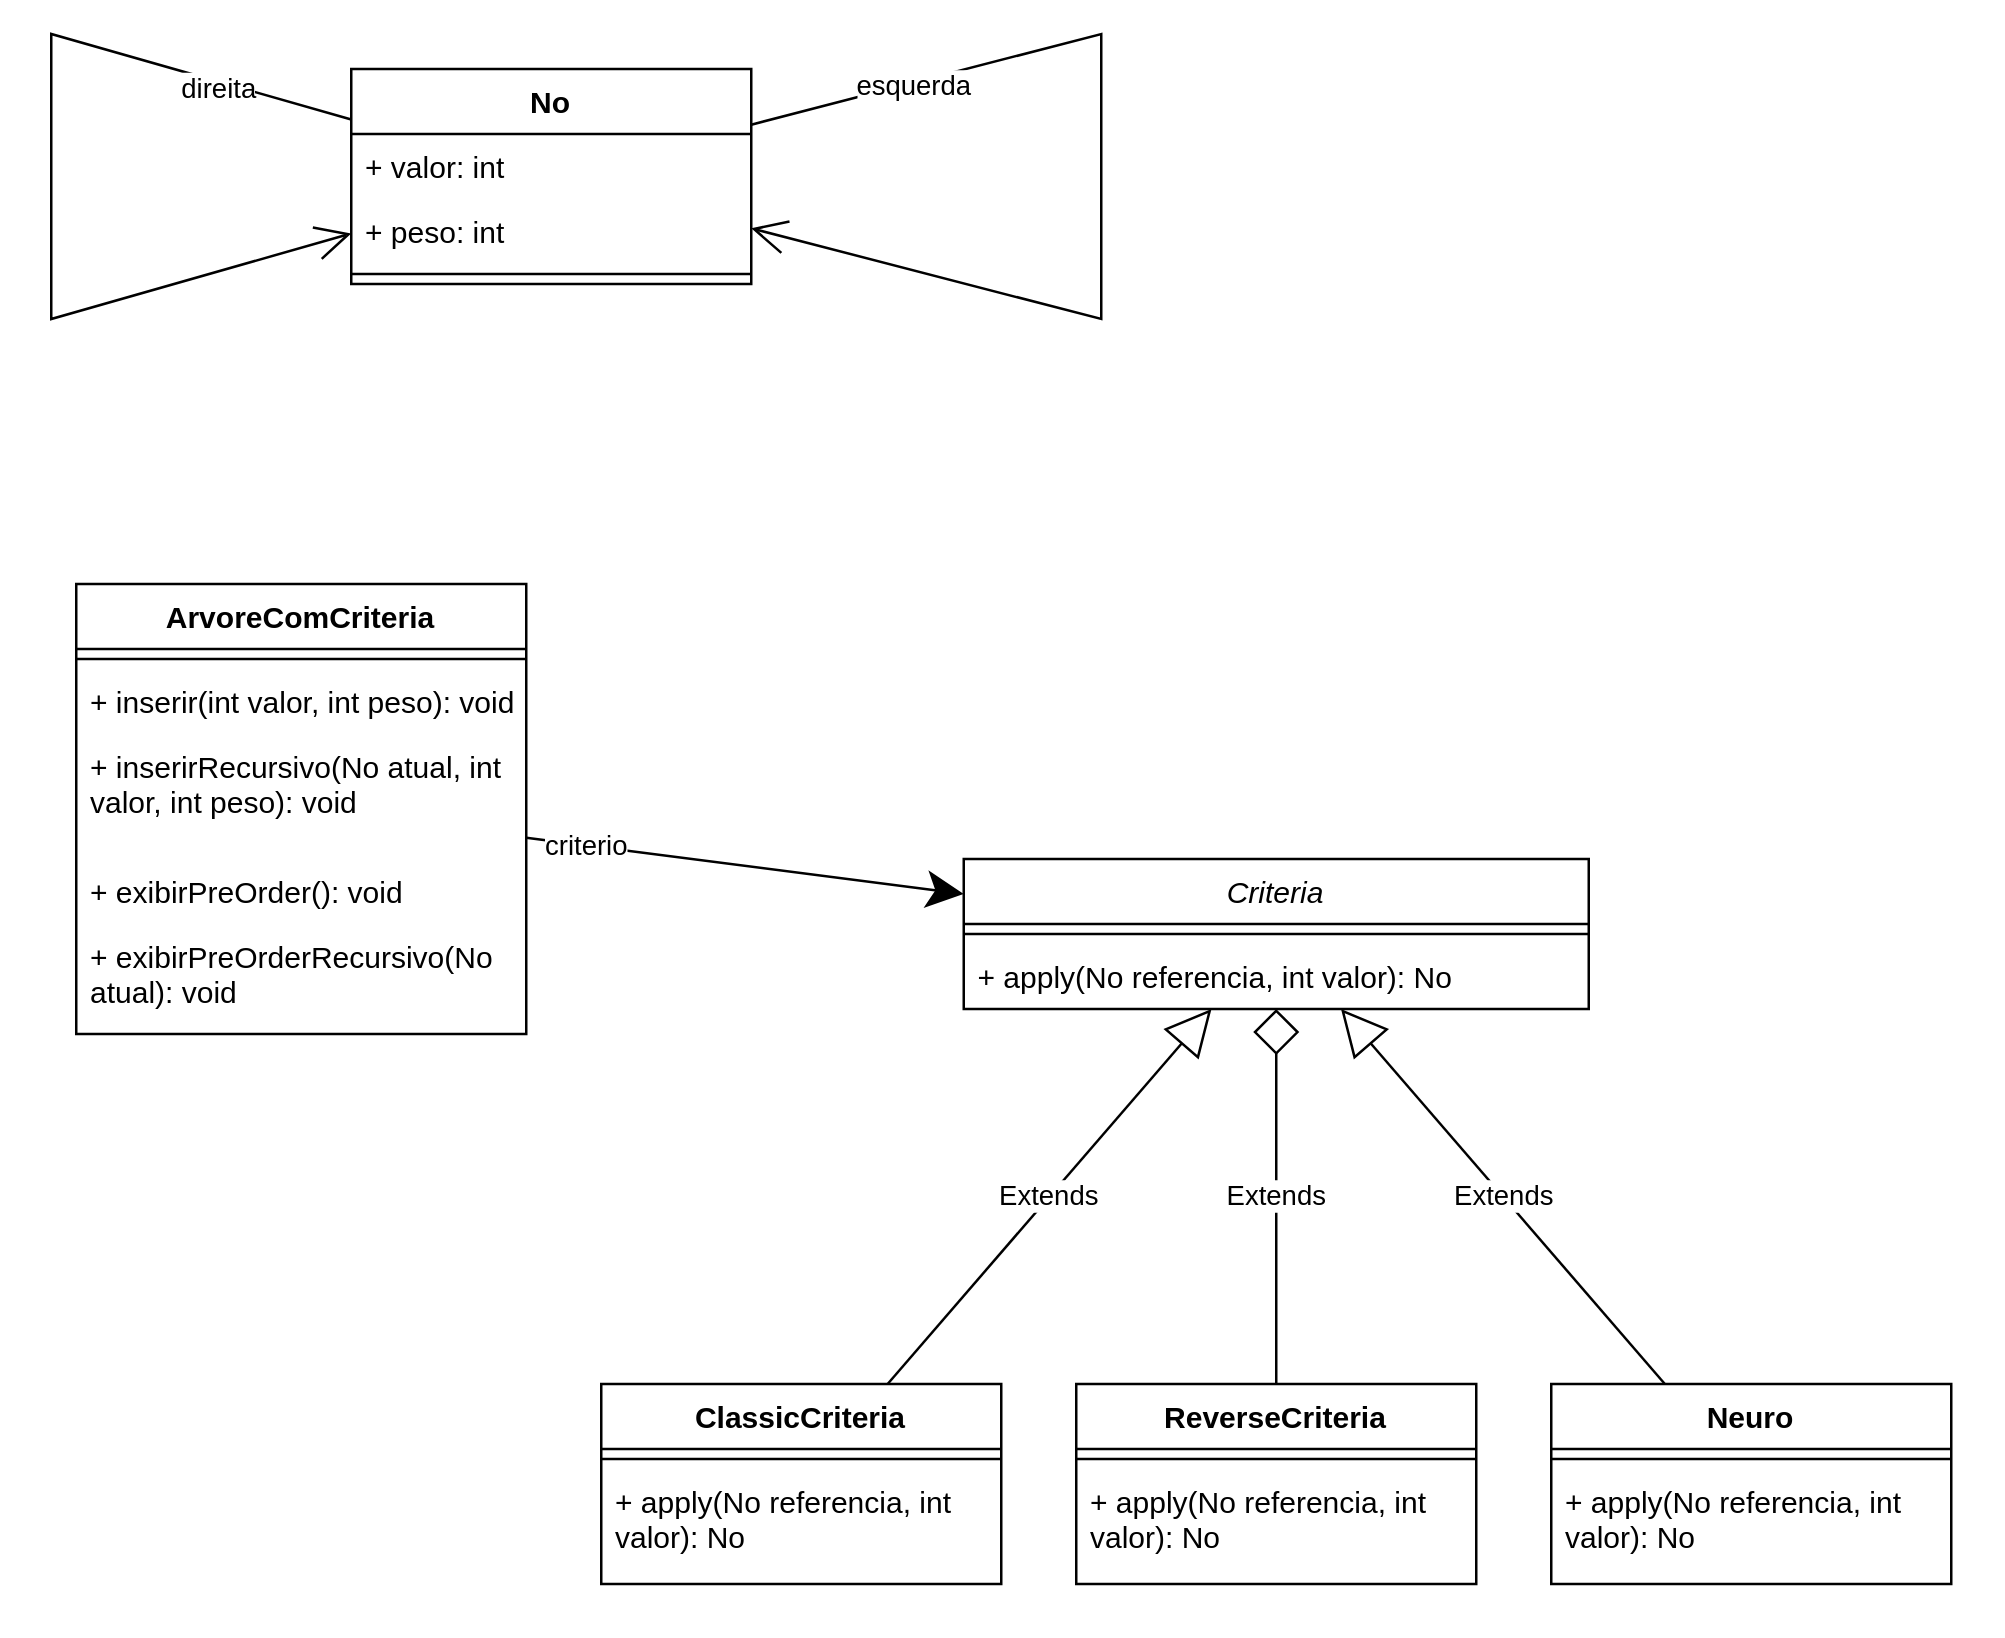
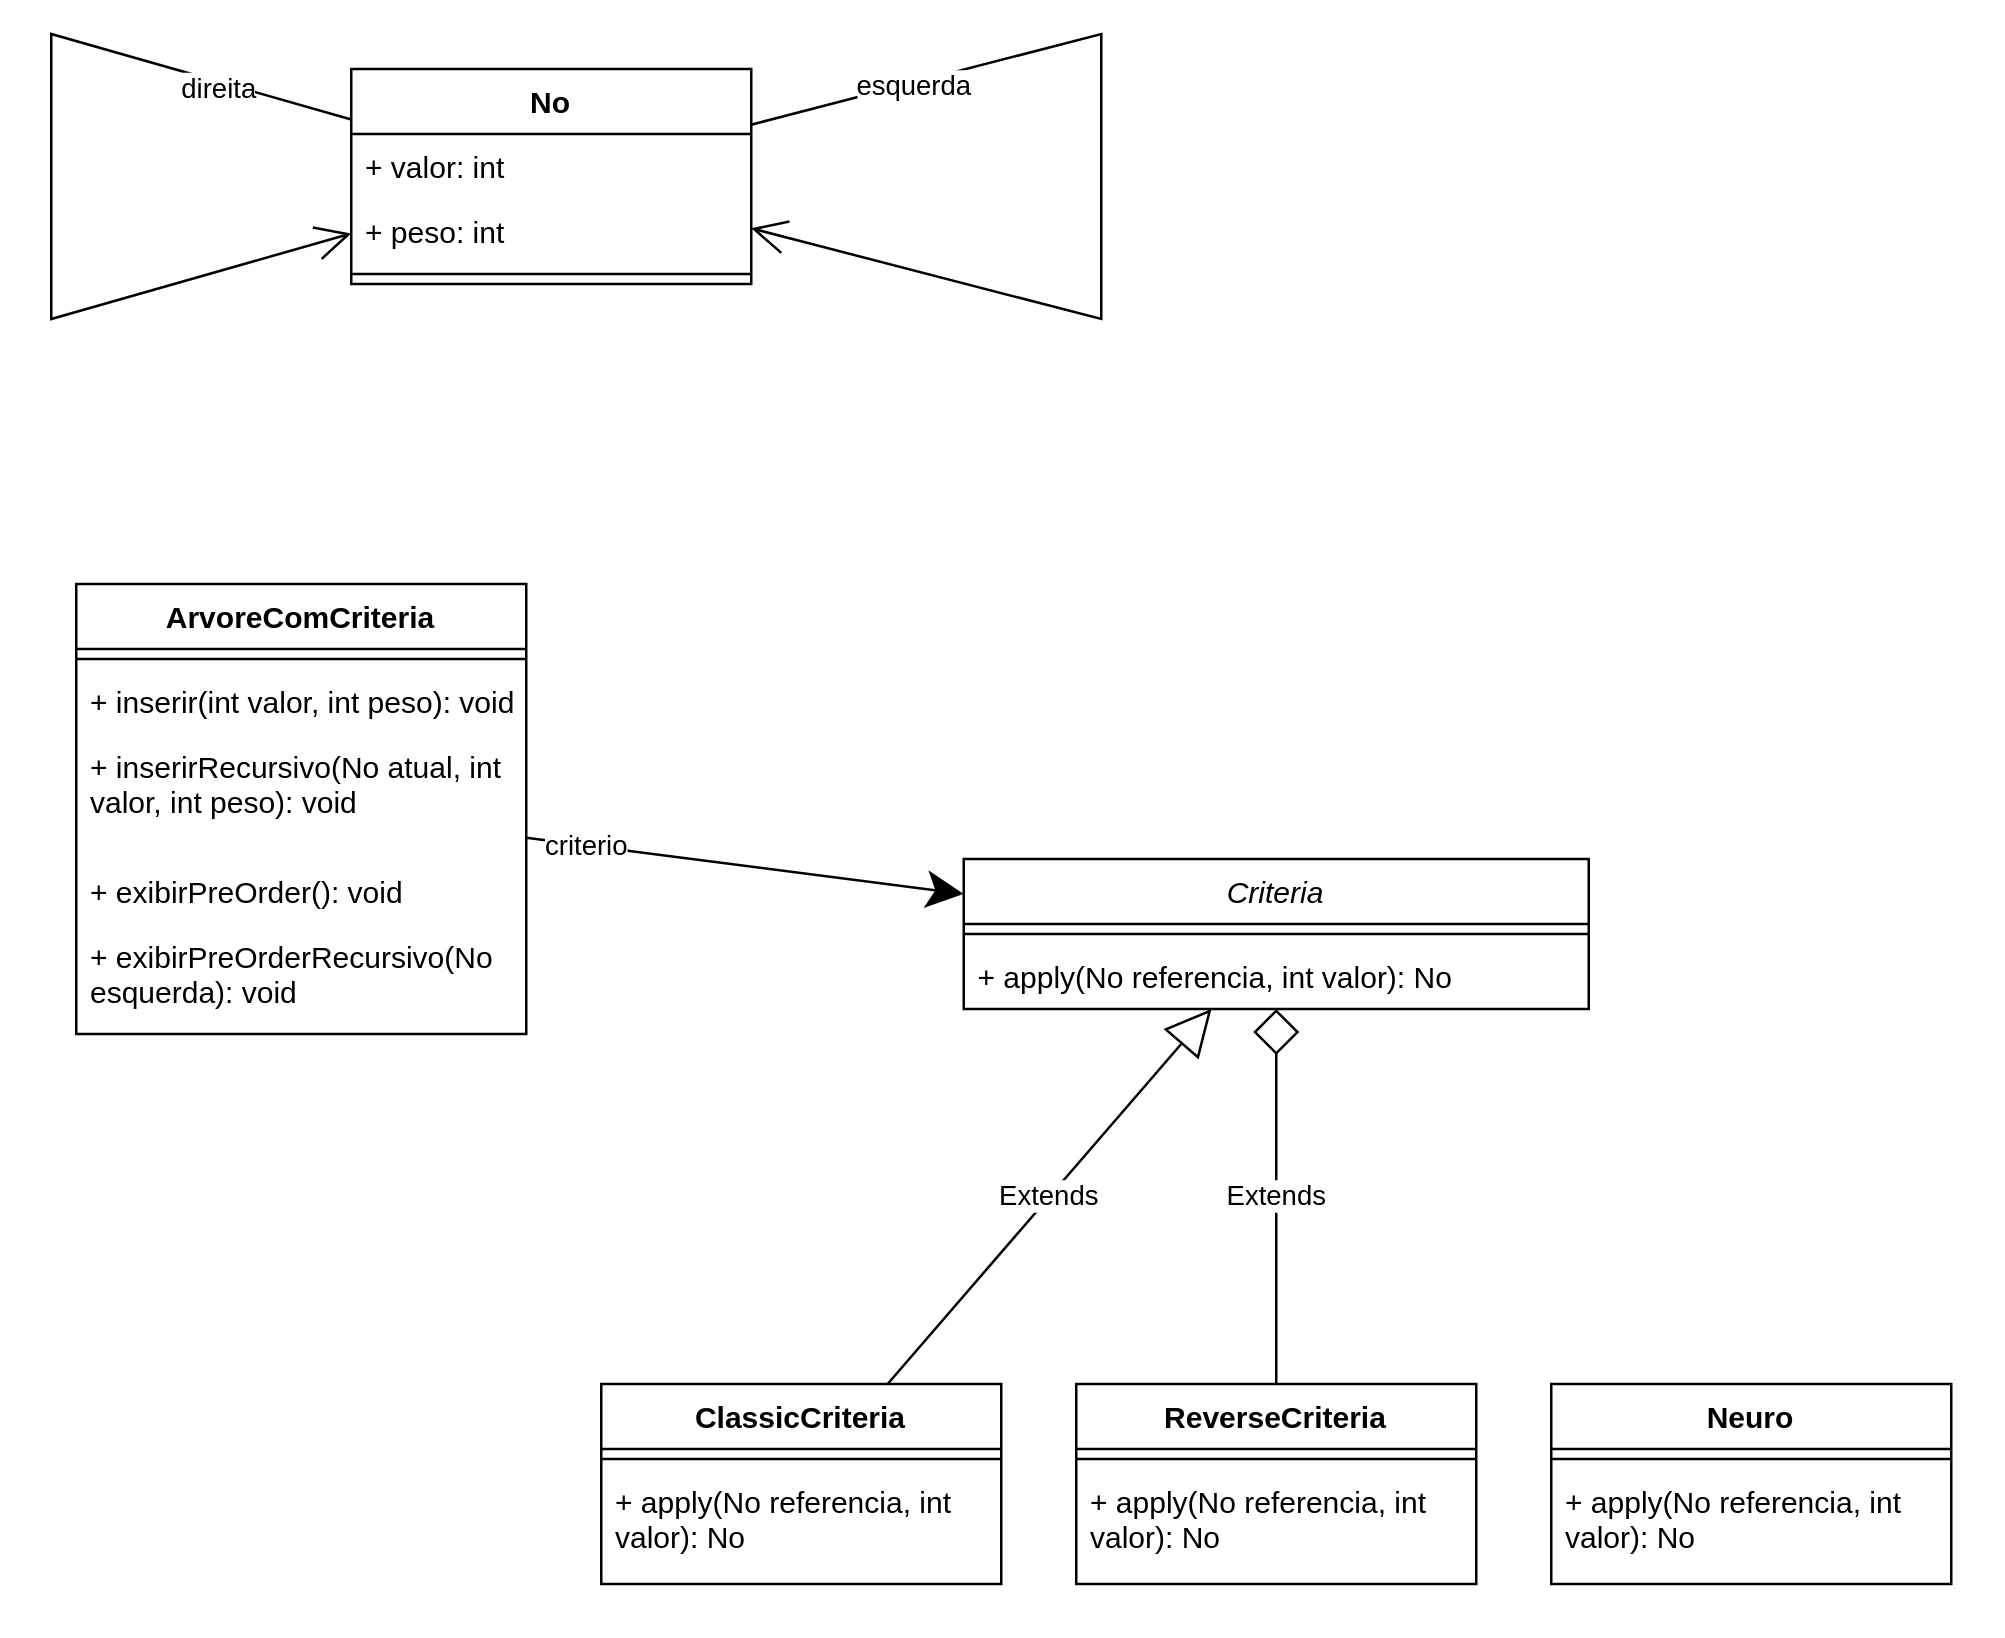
(304, 977) -> (304, 977)
(1581, 1287) -> none
